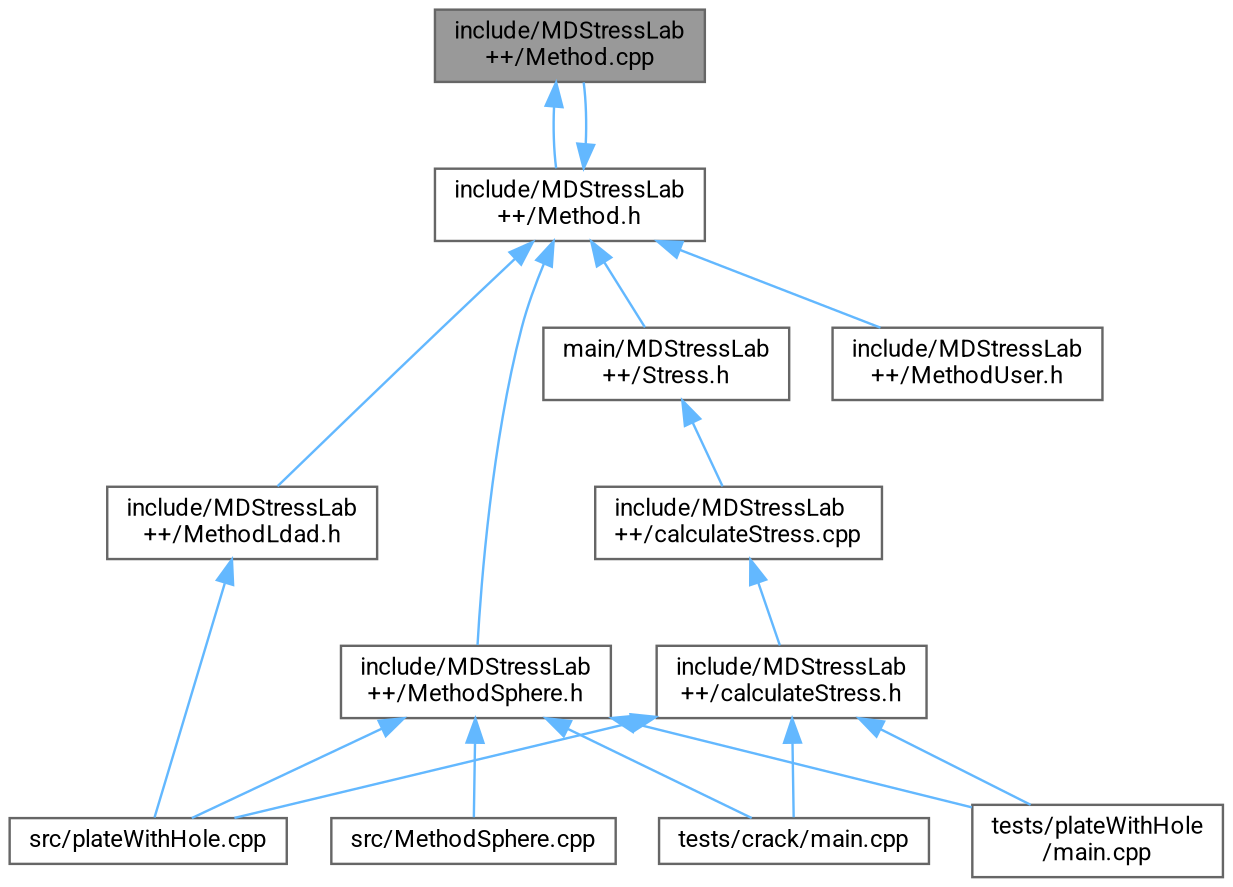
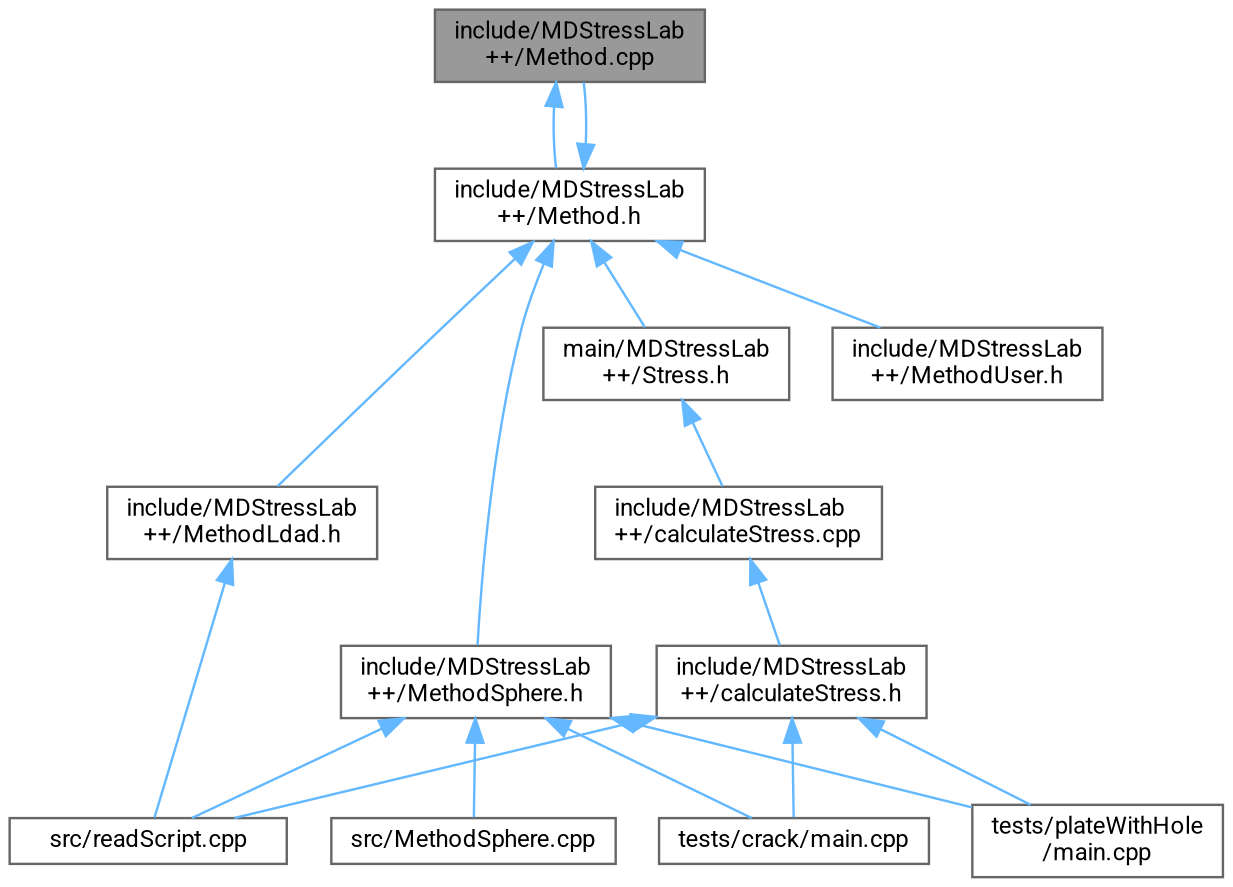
(148, 841) -> (148, 841)
